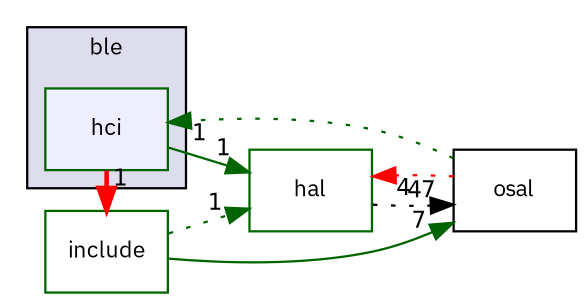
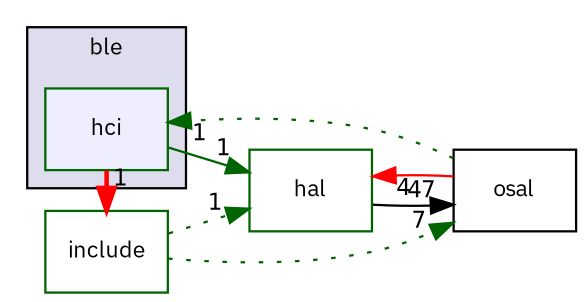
(425, 175) -> (425, 175)
(402, 206) -> (402, 206)
(302, 261) -> (302, 261)
